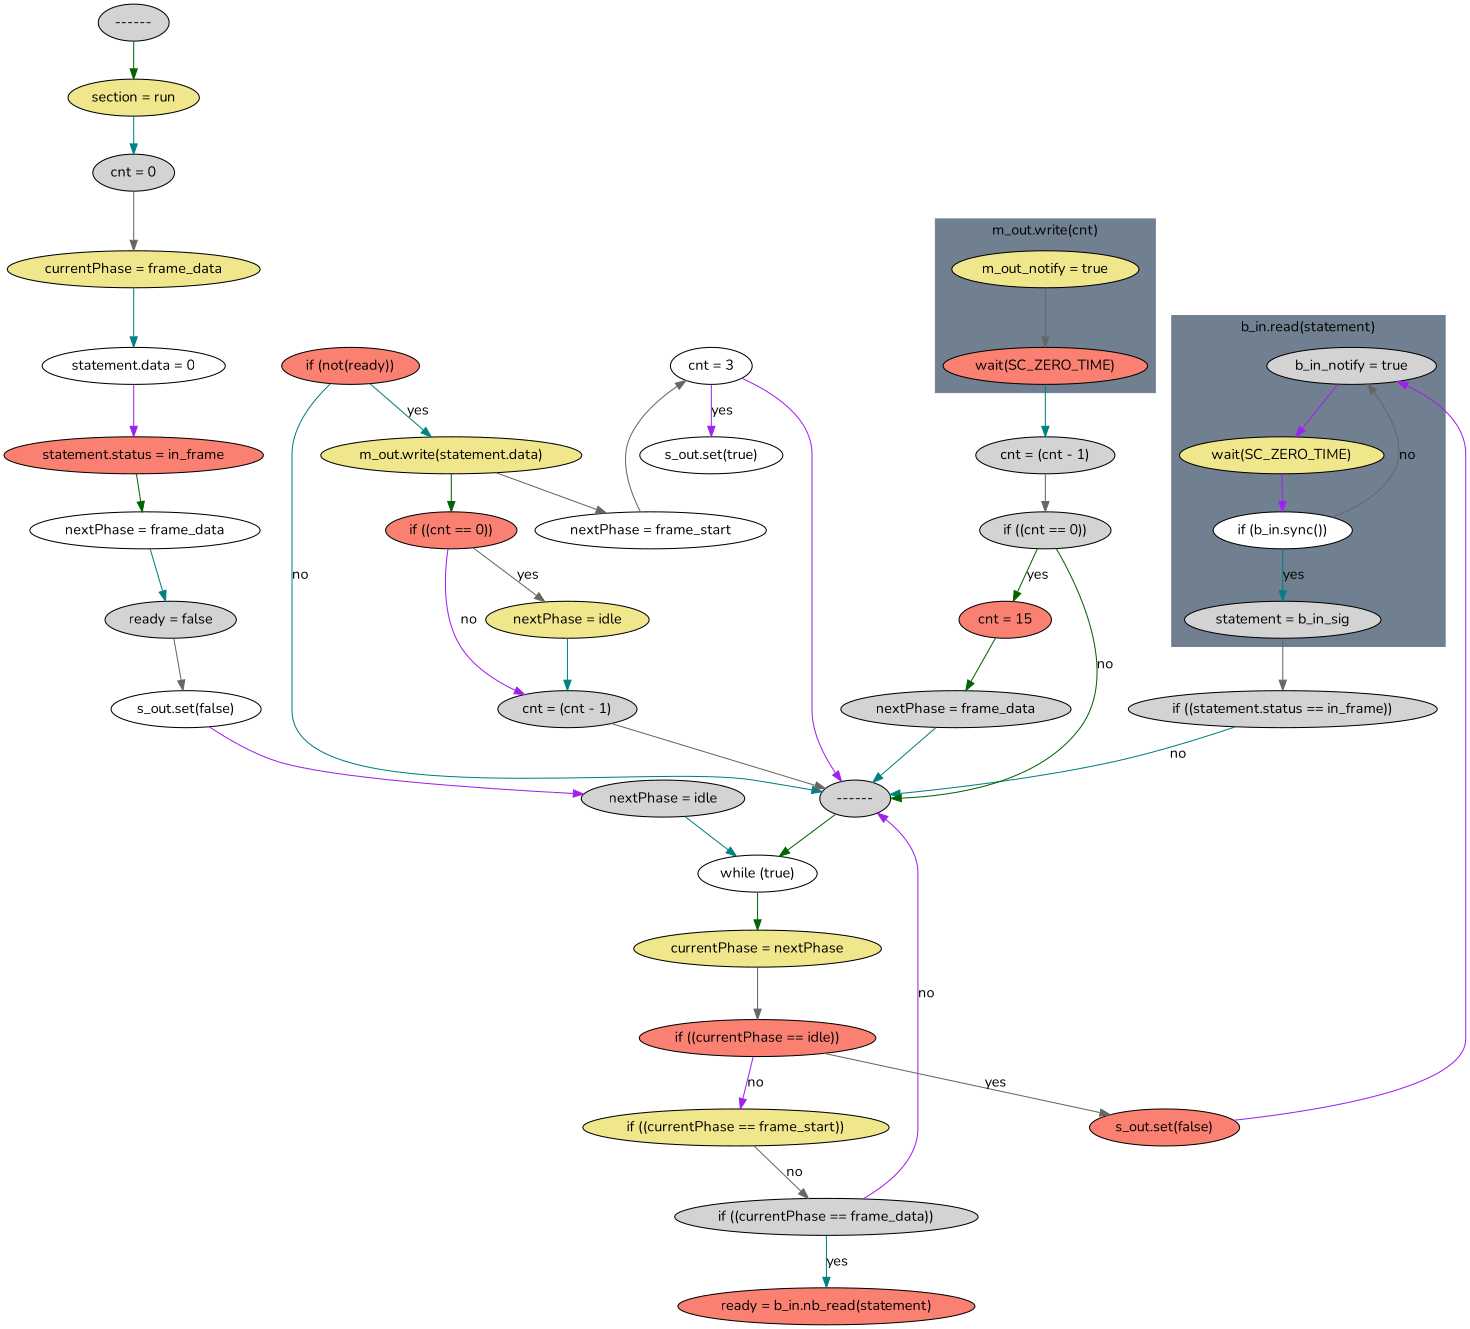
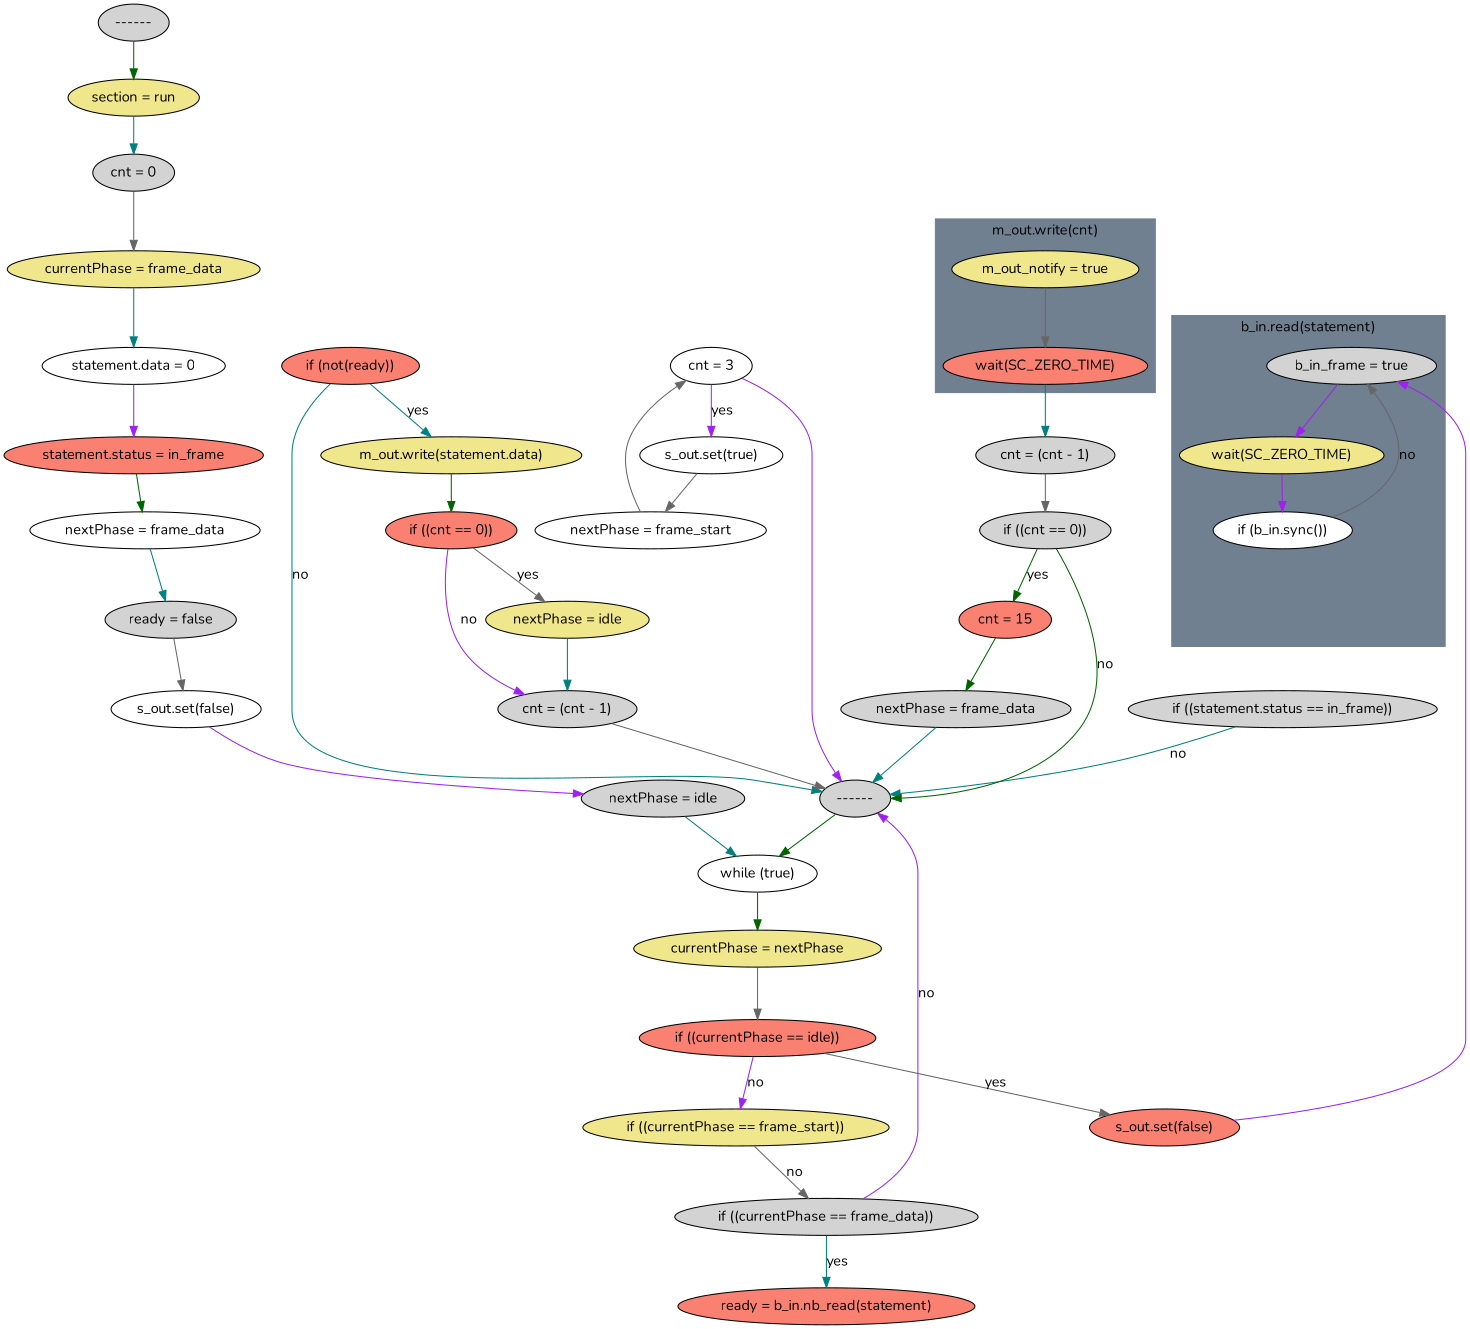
(1352, 366) -> (1352, 366)
(546, 491) -> (684, 489)
(1283, 620) -> none
